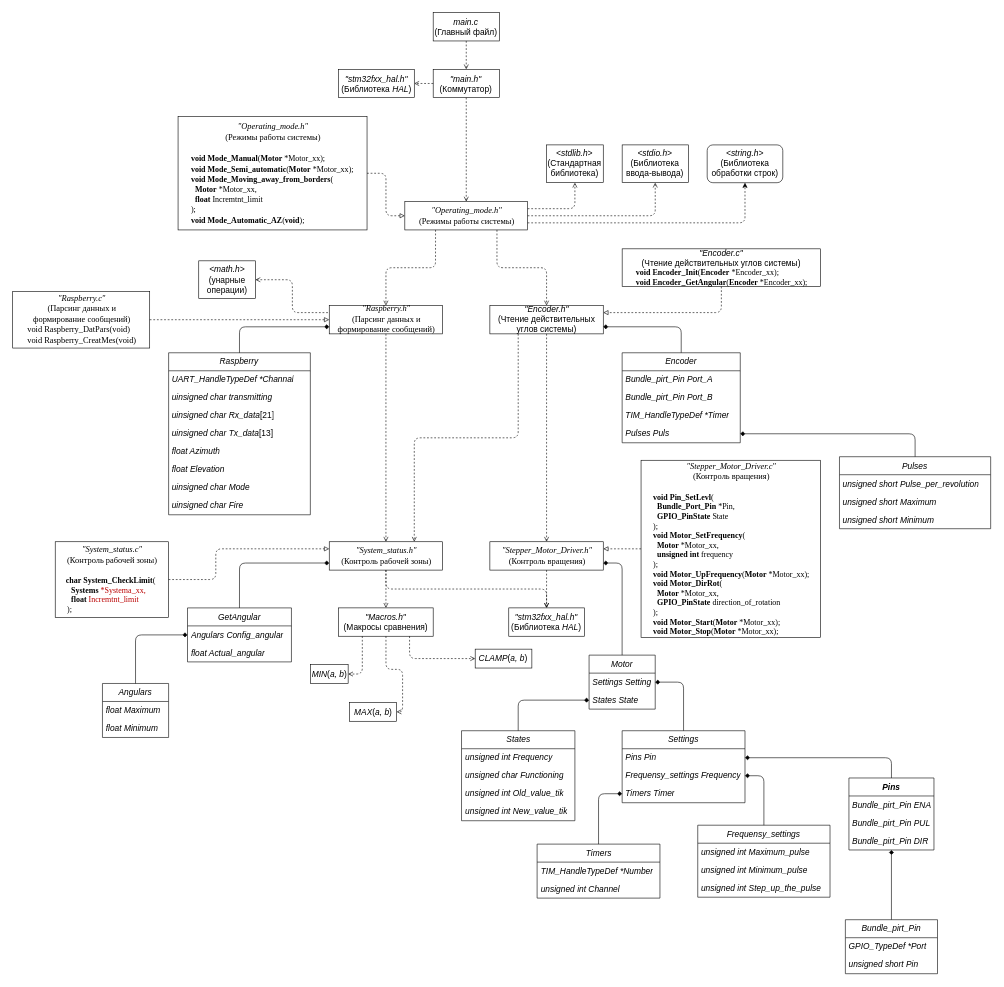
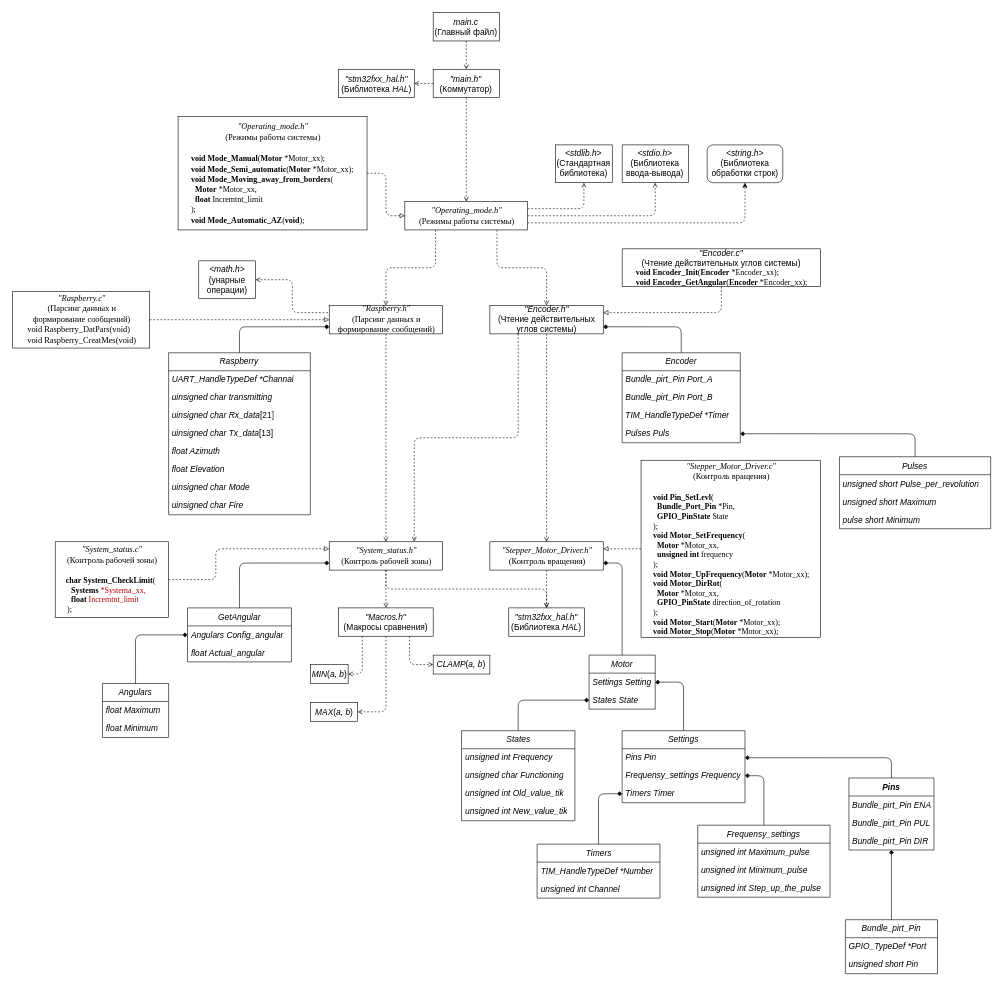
(575, 164) -> (584, 164)
(889, 520) -> (882, 520)
(503, 659) -> (461, 665)
(373, 712) -> (334, 712)
